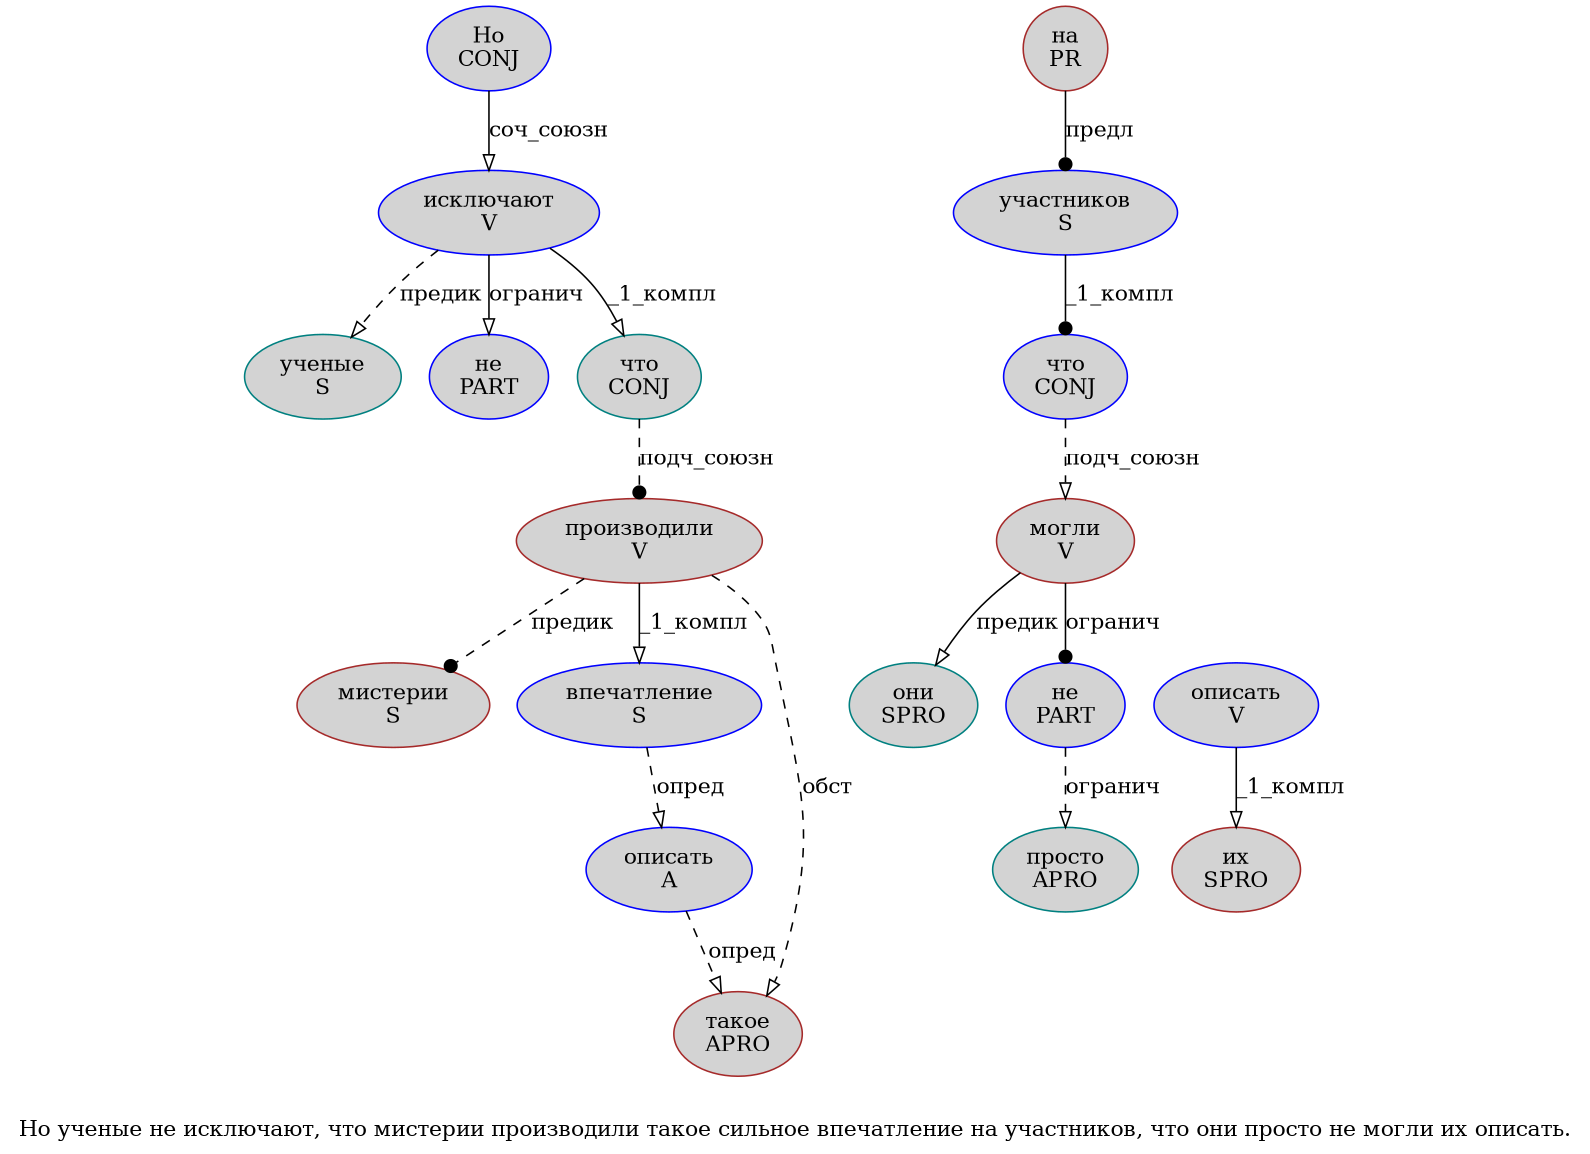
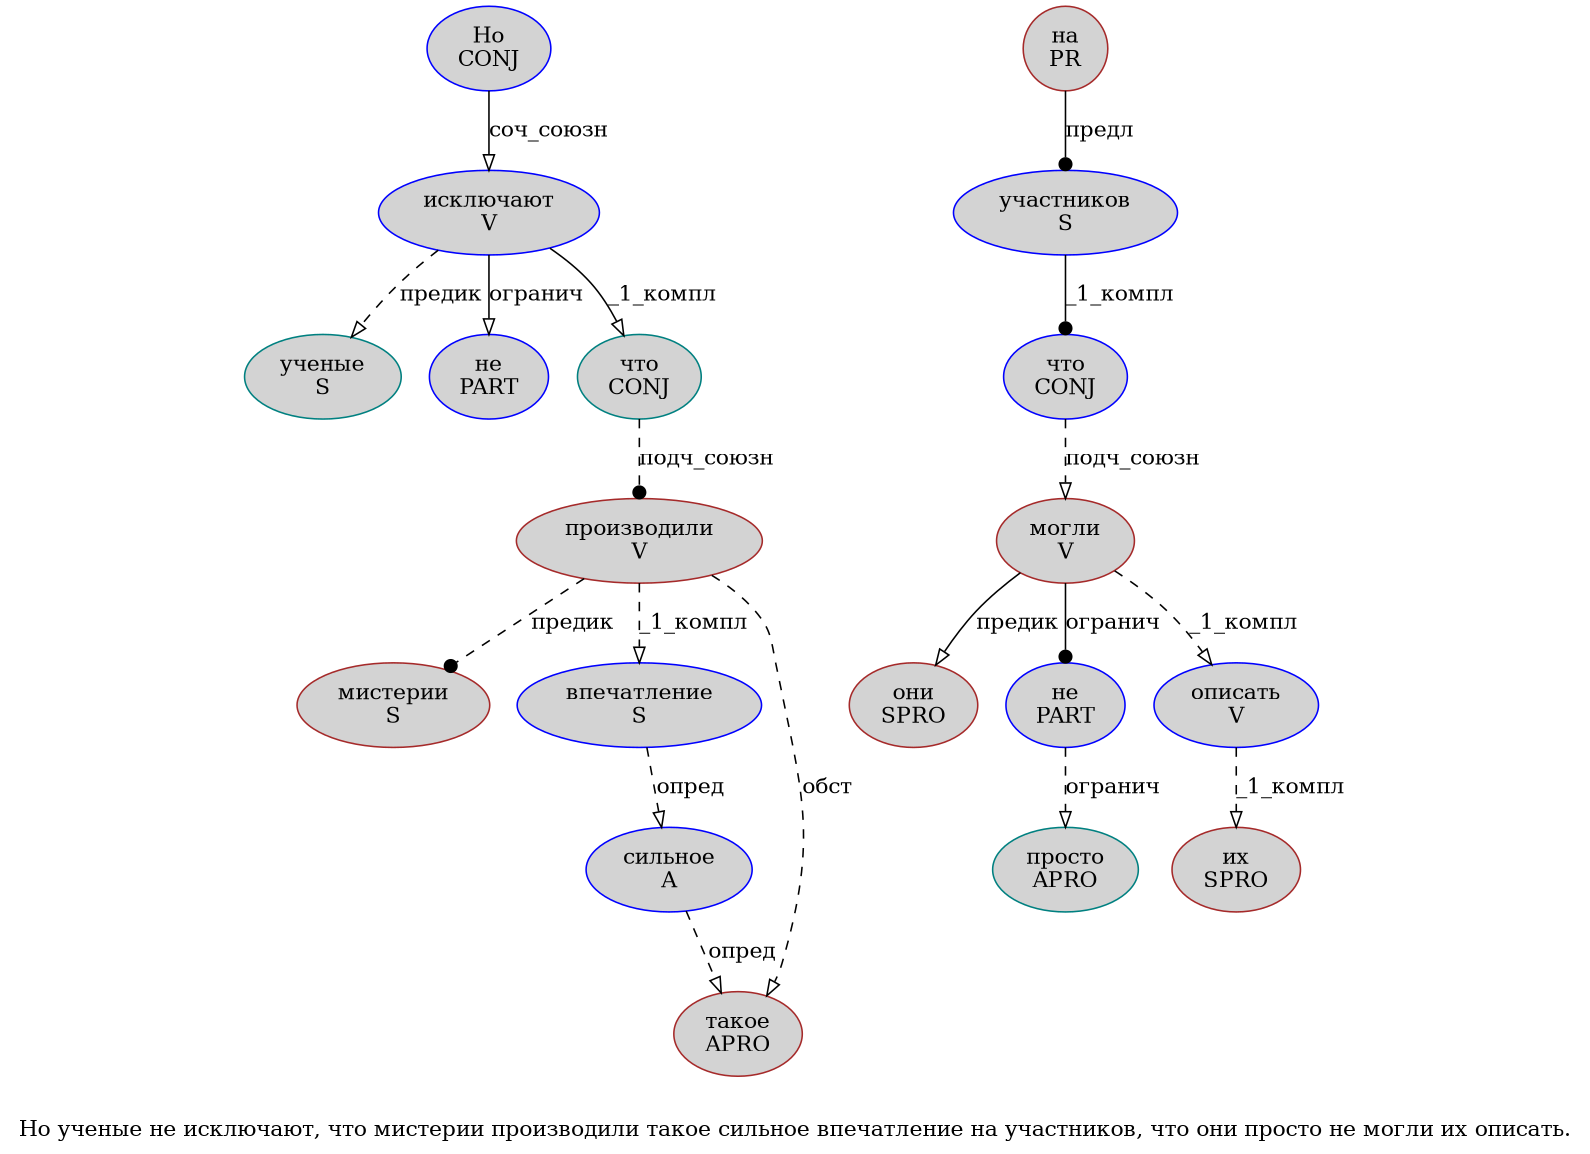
none -> (1163, 607)
(639, 615) -> (639, 615)
(914, 705) -> (914, 705)
(1236, 779) -> (1236, 779)
(669, 870) -> (669, 870)
